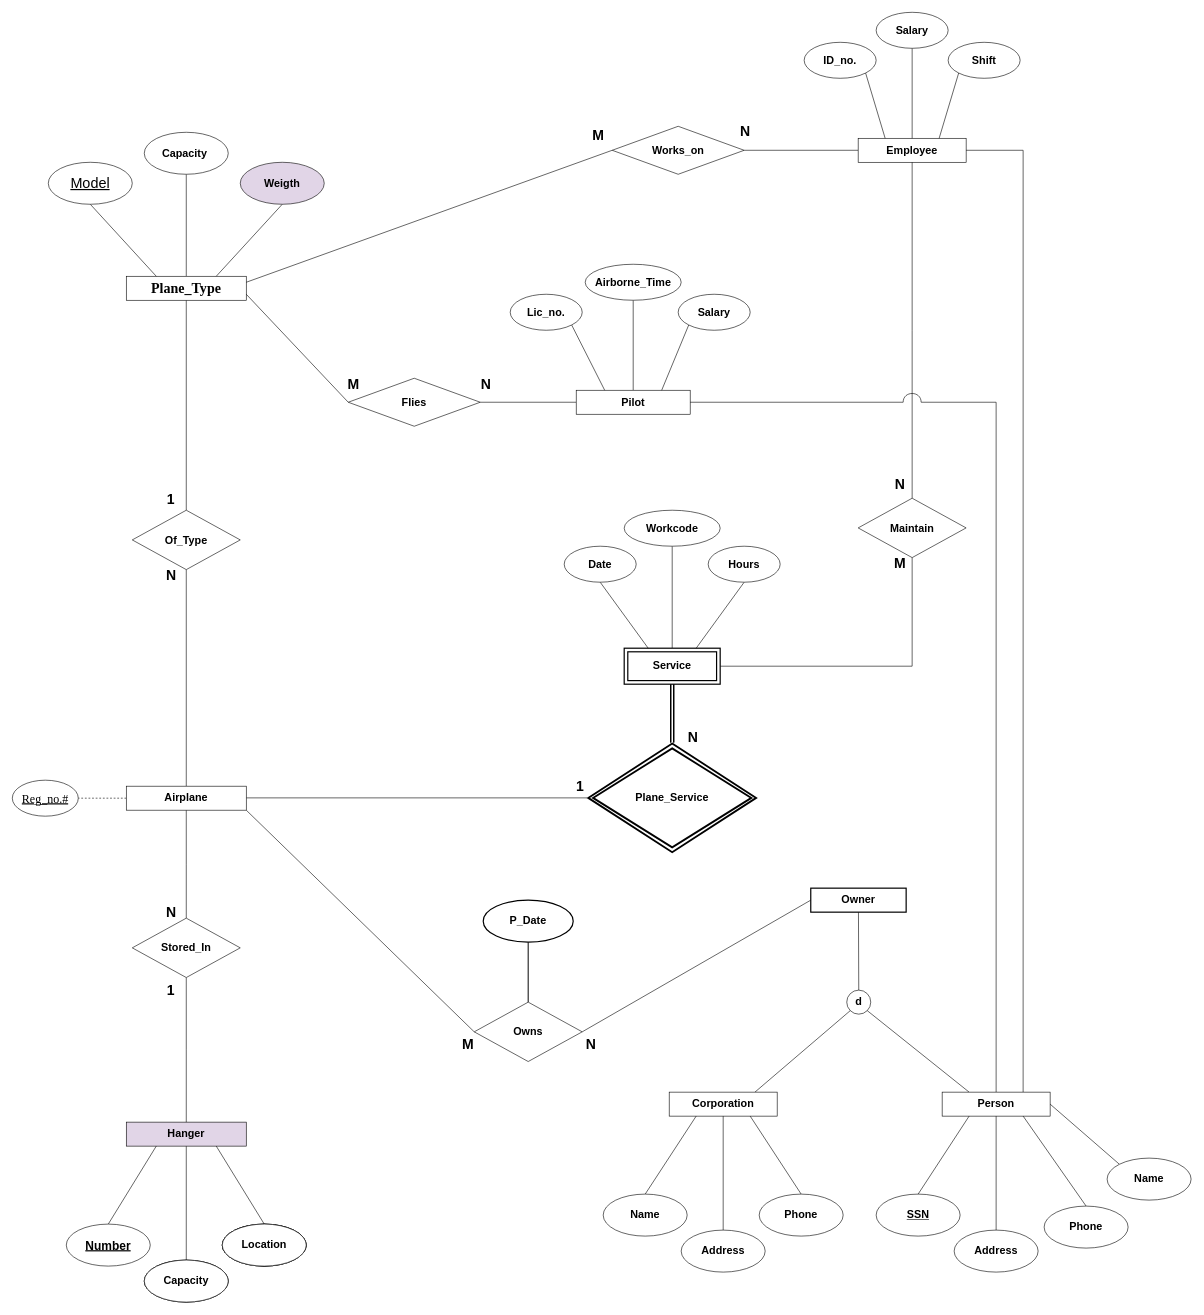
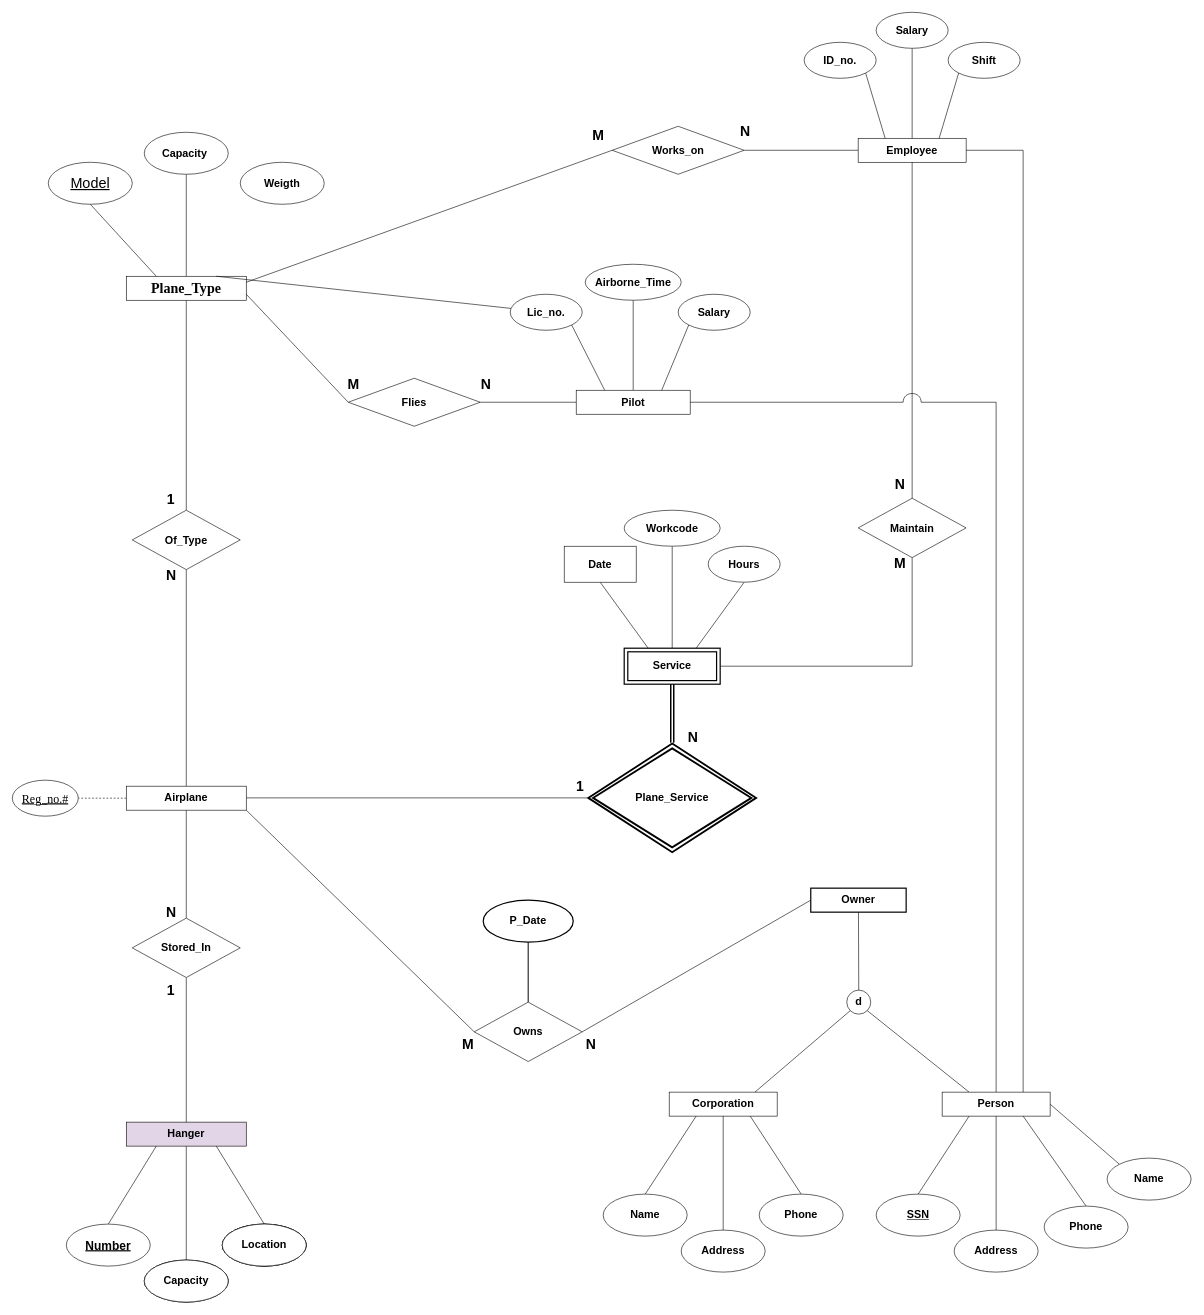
(282, 183) -> (282, 183)
(249, 241) -> (364, 292)
(600, 564) -> (600, 564)
